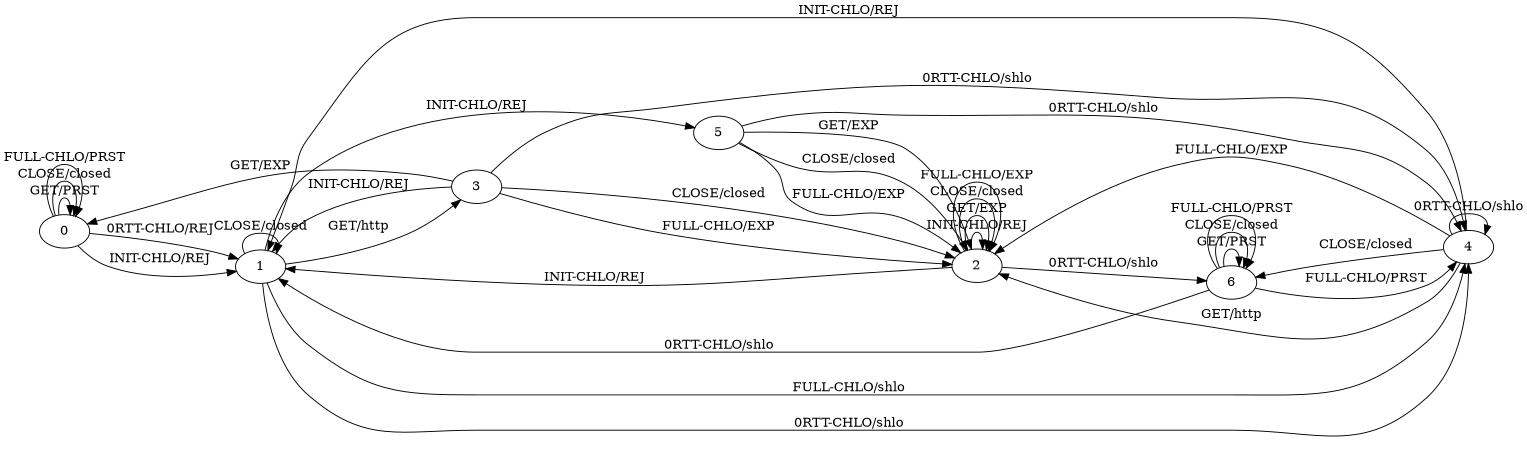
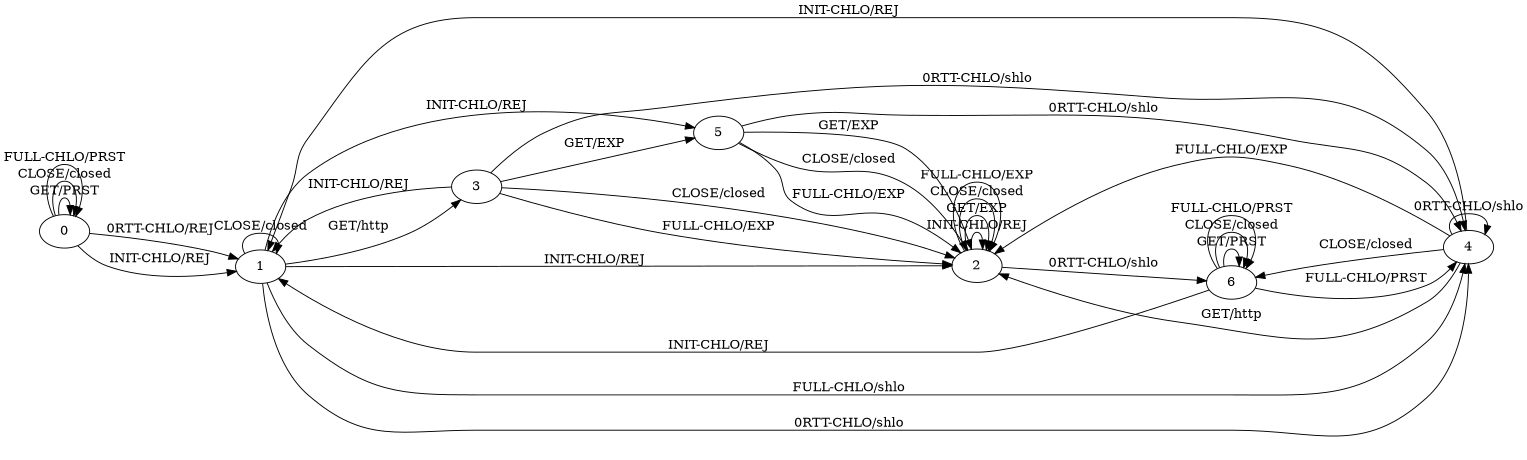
(272, 175) -> (593, 161)
(624, 285) -> (614, 266)
(719, 345) -> (719, 345)
